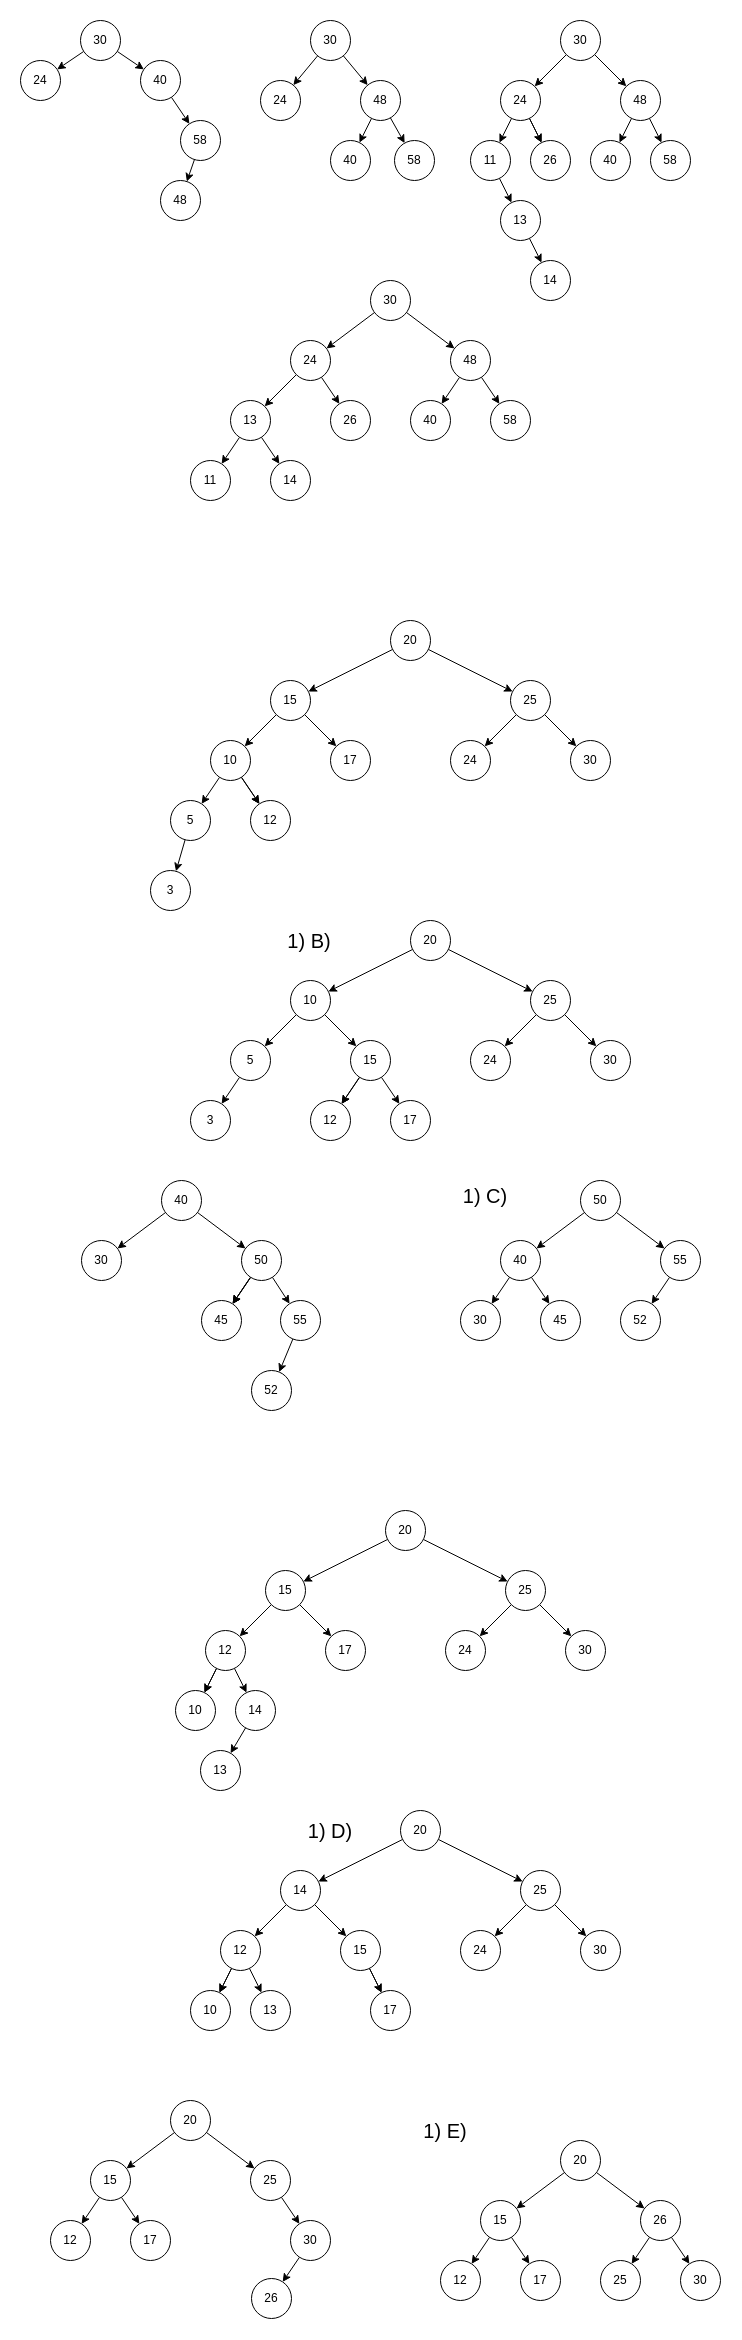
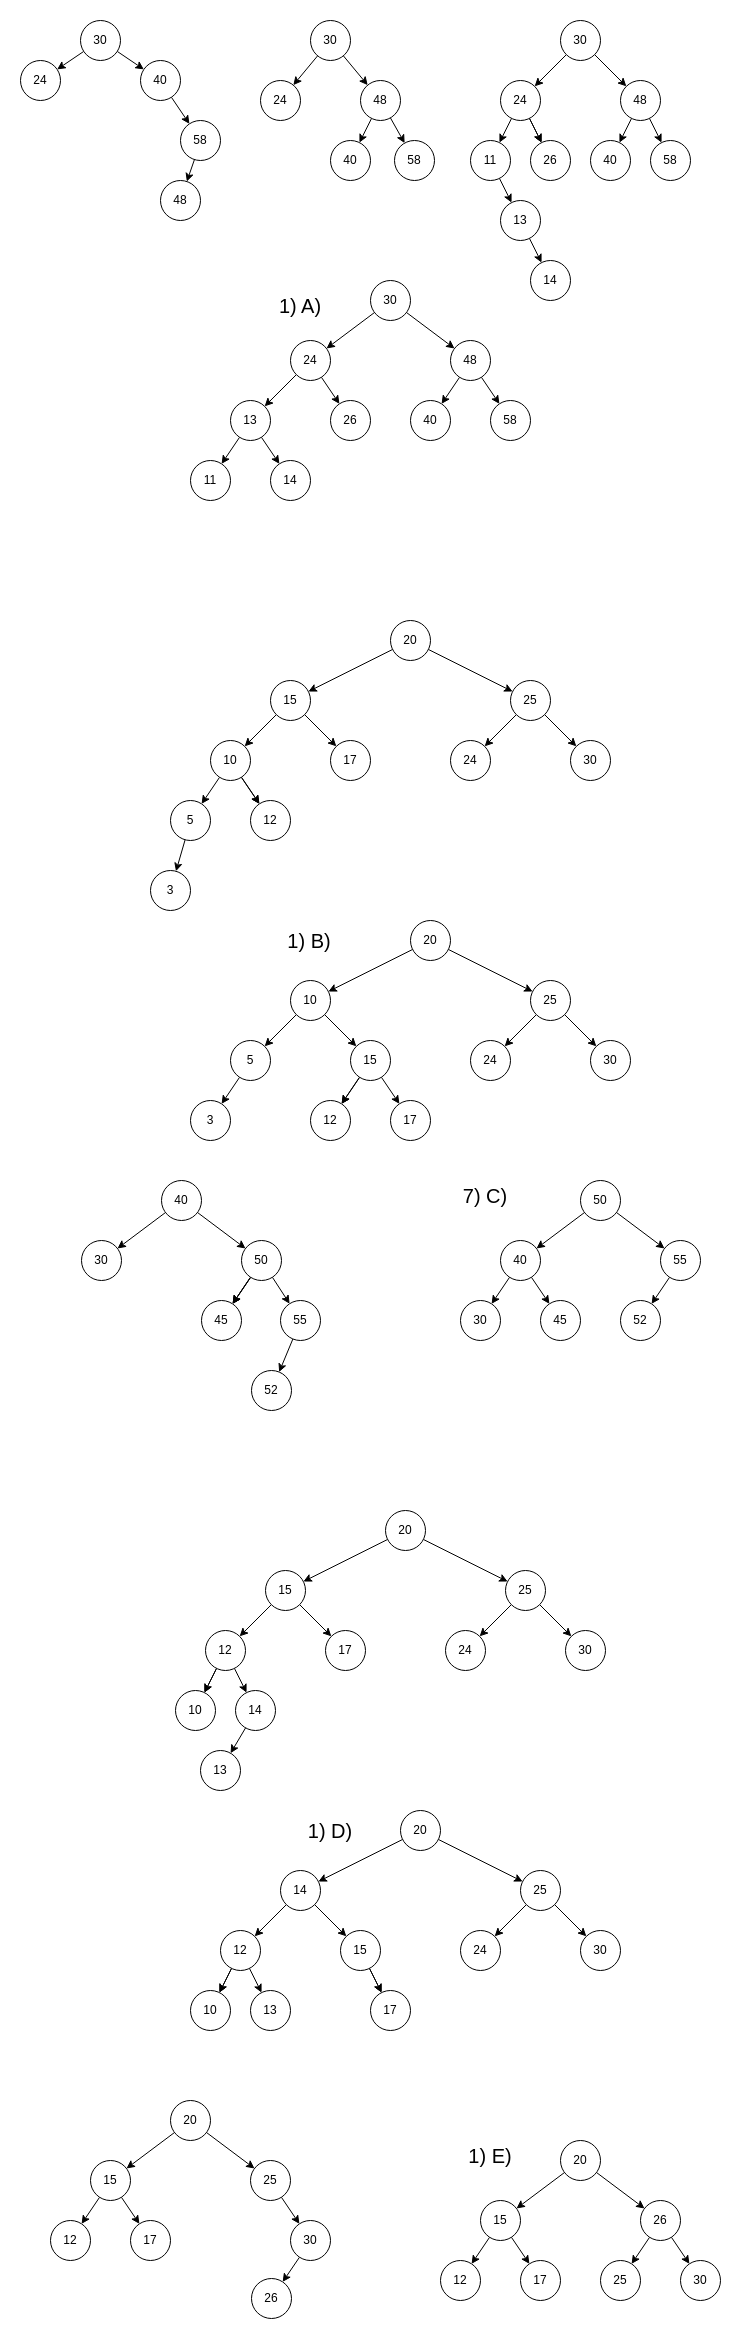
none -> (301, 306)
(486, 1196) -> (486, 1196)
(446, 2131) -> (491, 2156)
